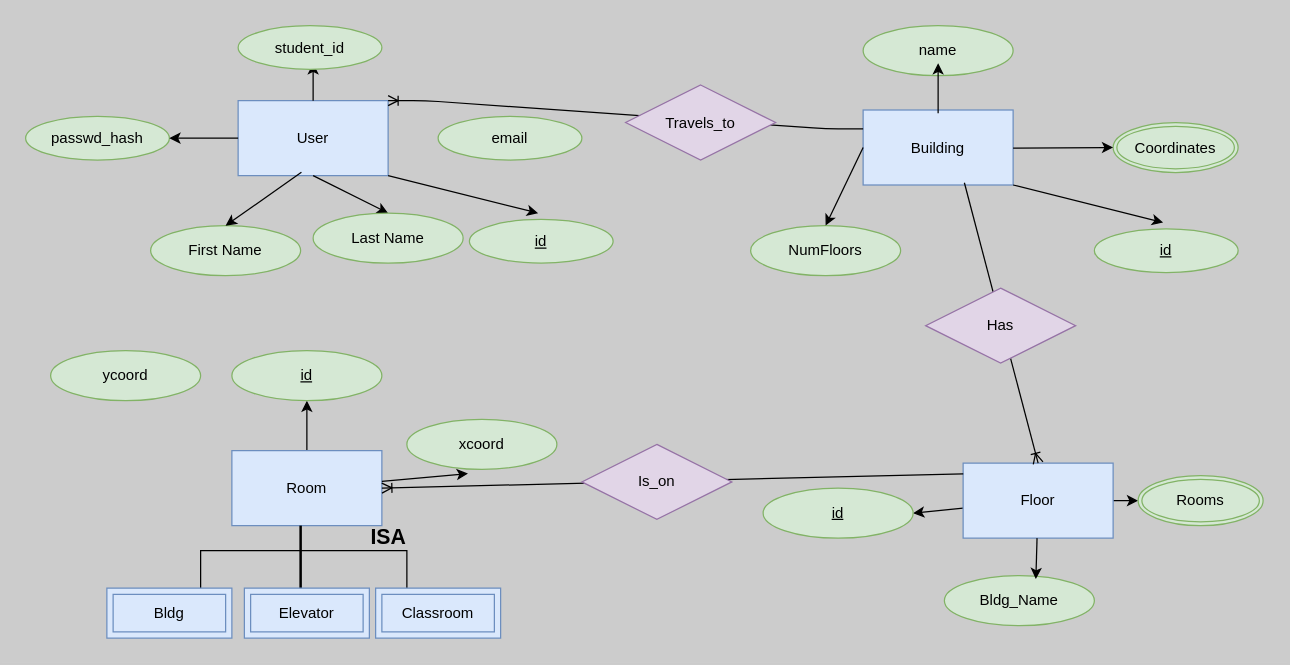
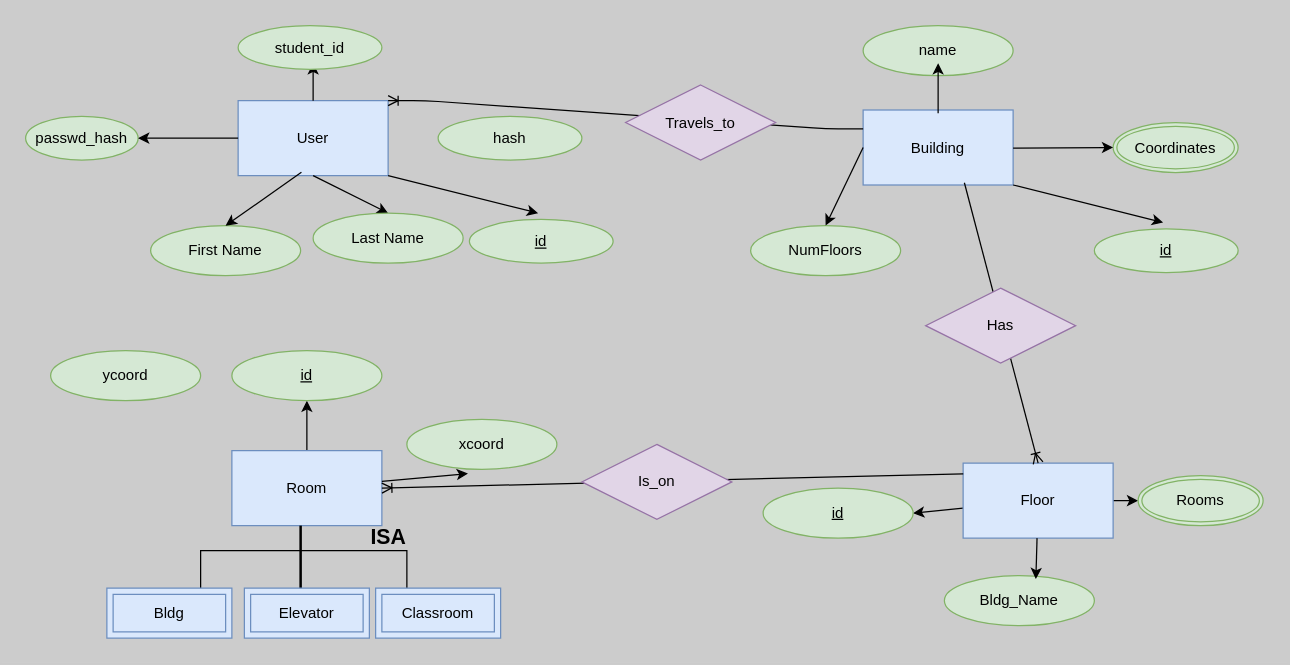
(98, 138) -> (82, 138)
(510, 138) -> (510, 138)
